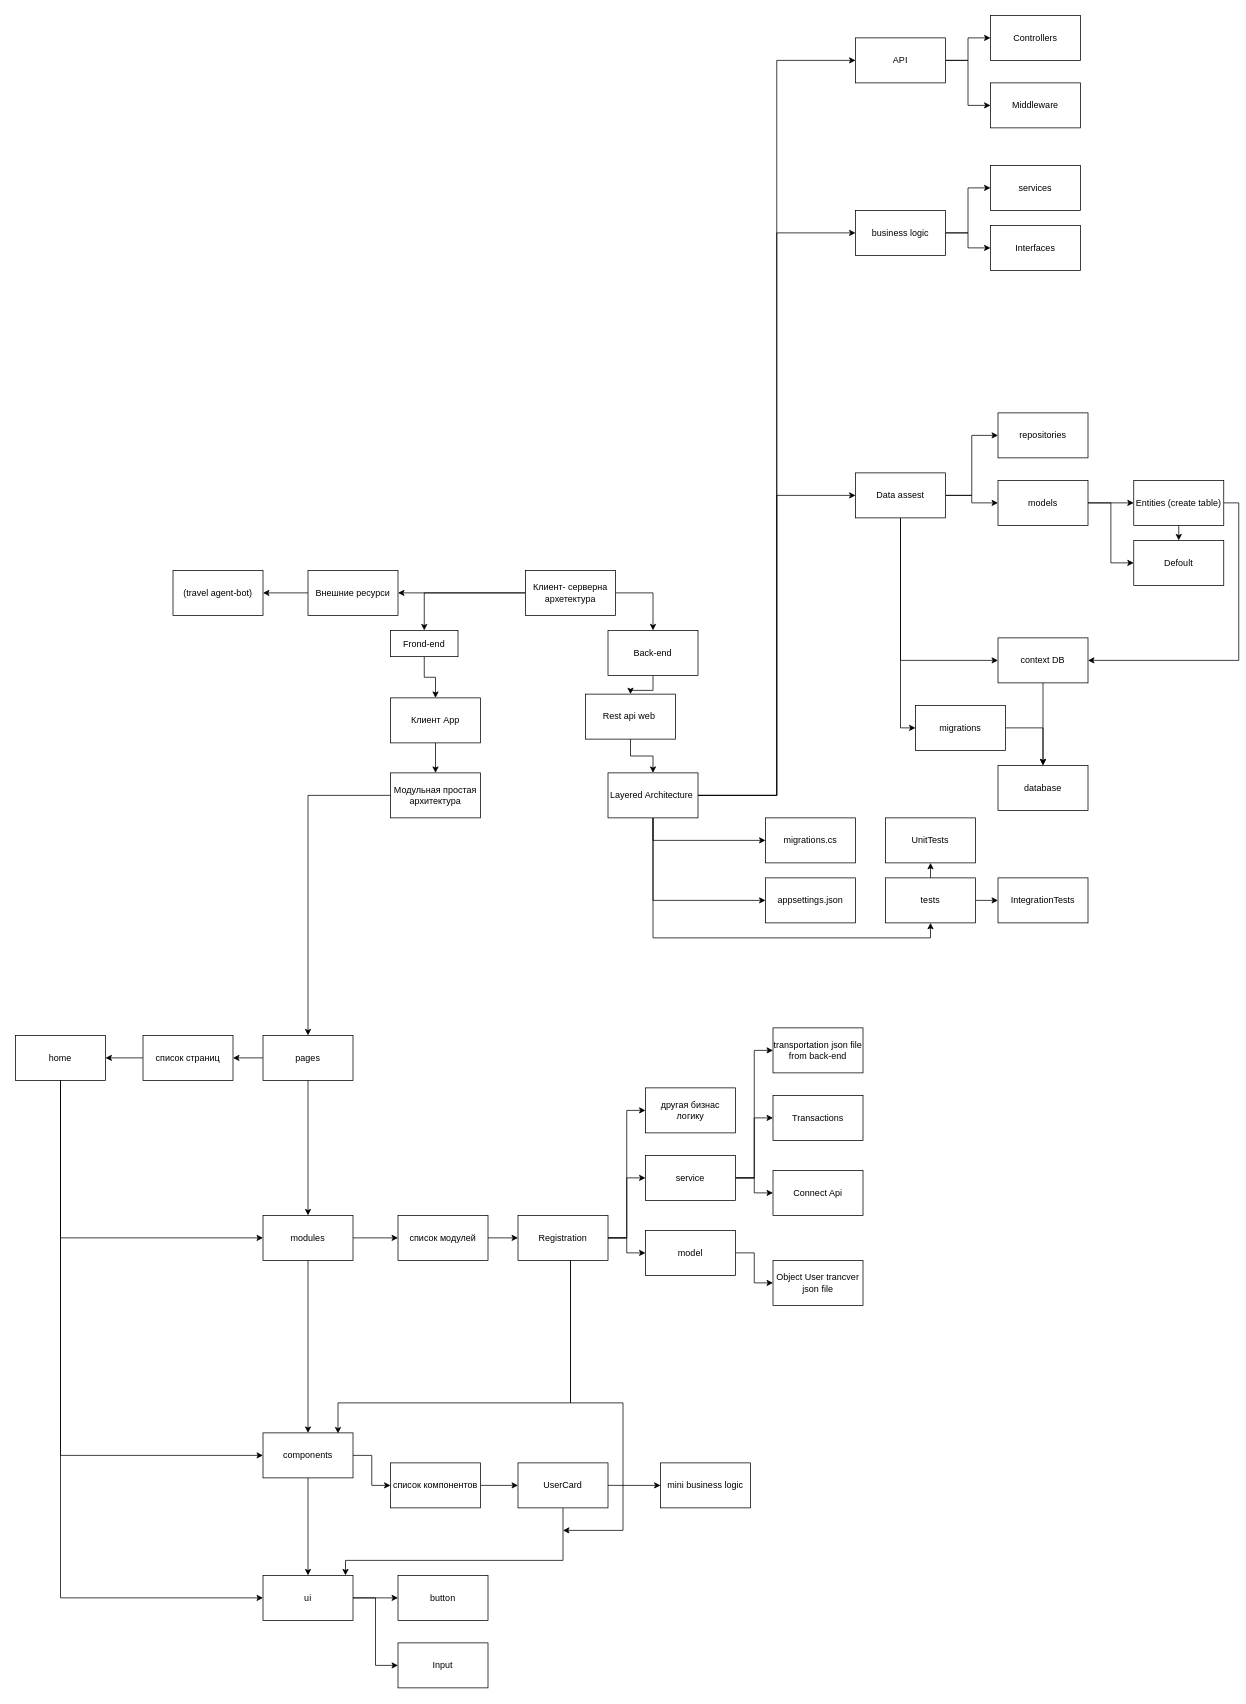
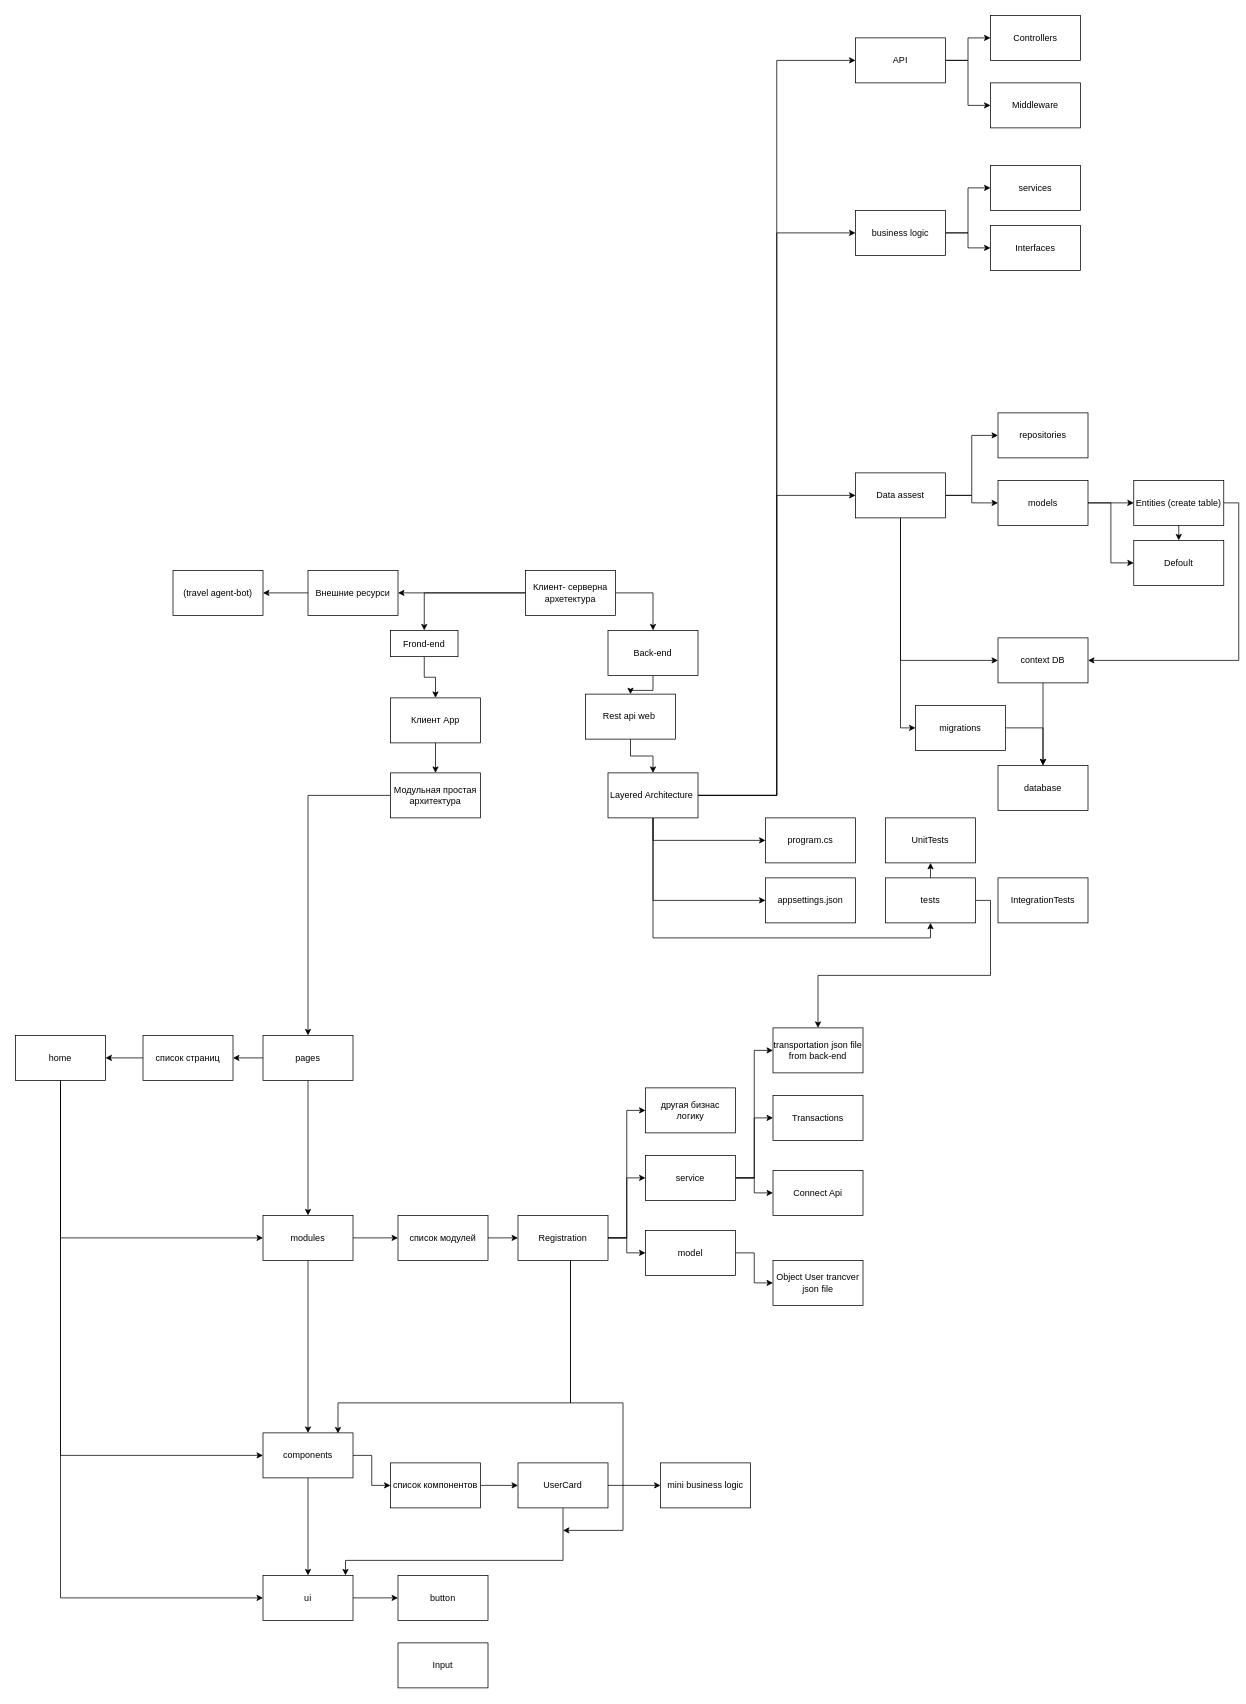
(810, 840) -> (810, 840)
(990, 900) -> (942, 975)
(375, 1640) -> none
